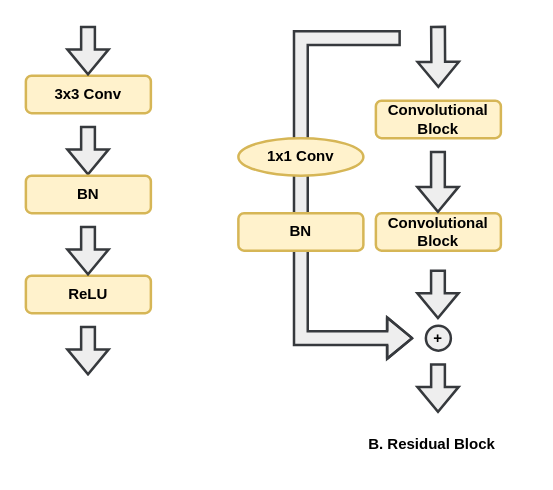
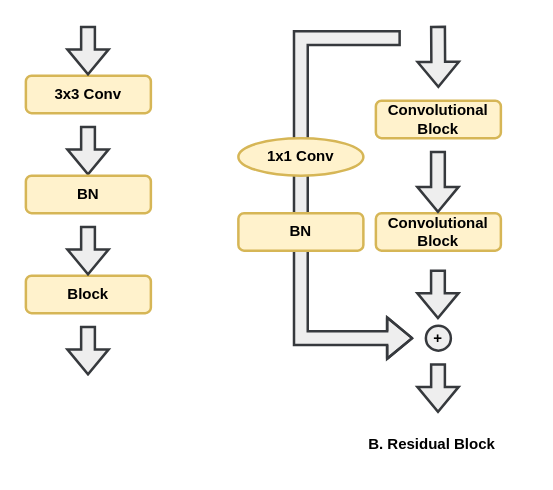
(88, 294) -> (88, 294)
